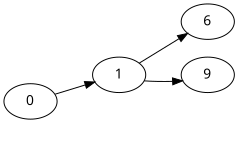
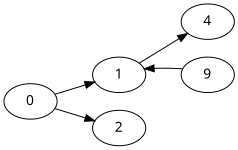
(208, 22) -> (208, 22)
(158, 81) -> (168, 68)
none -> (119, 128)
